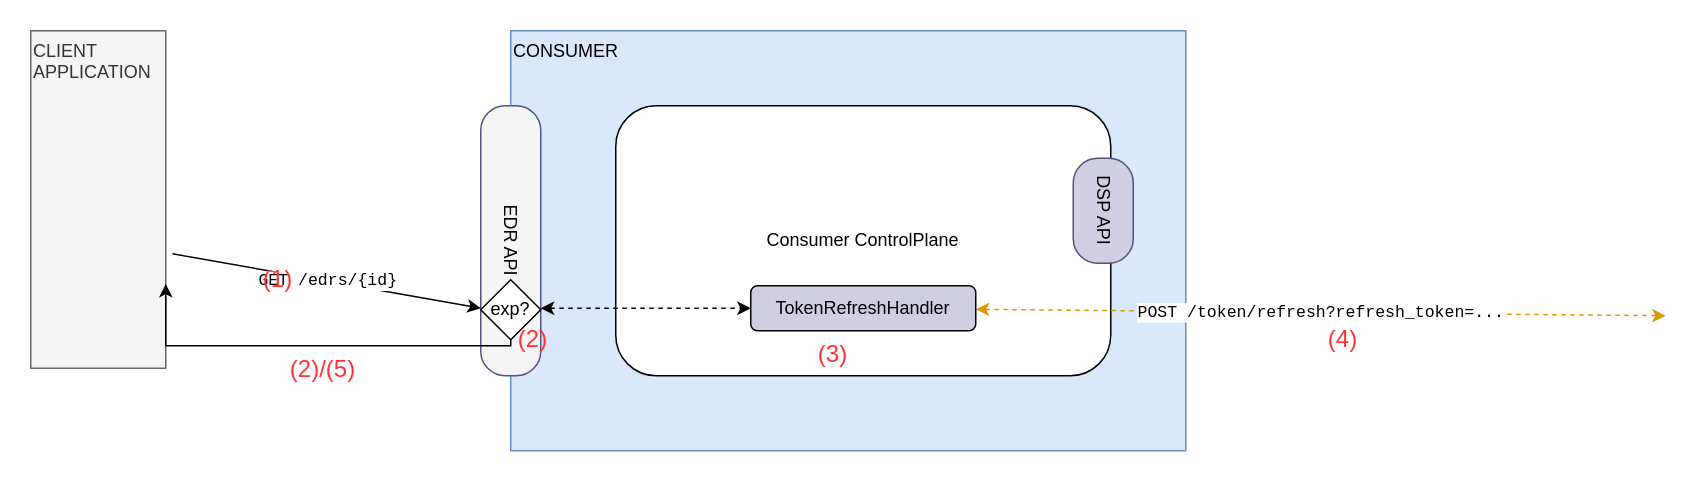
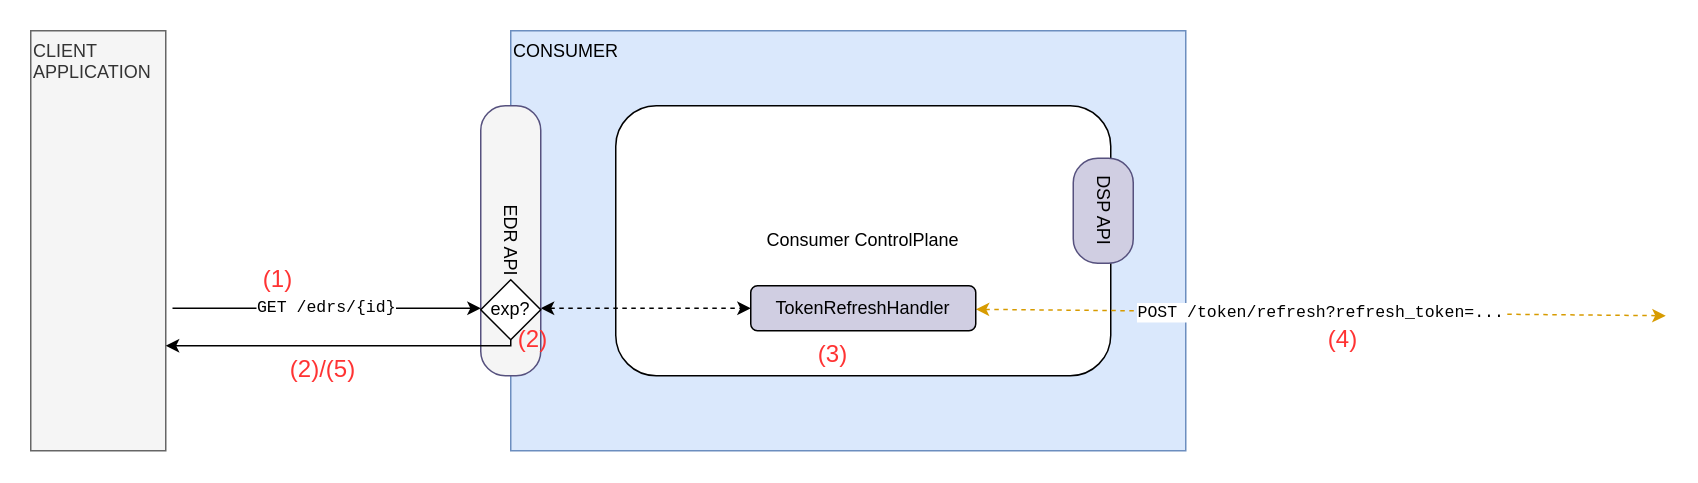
(98, 200) -> (98, 241)
